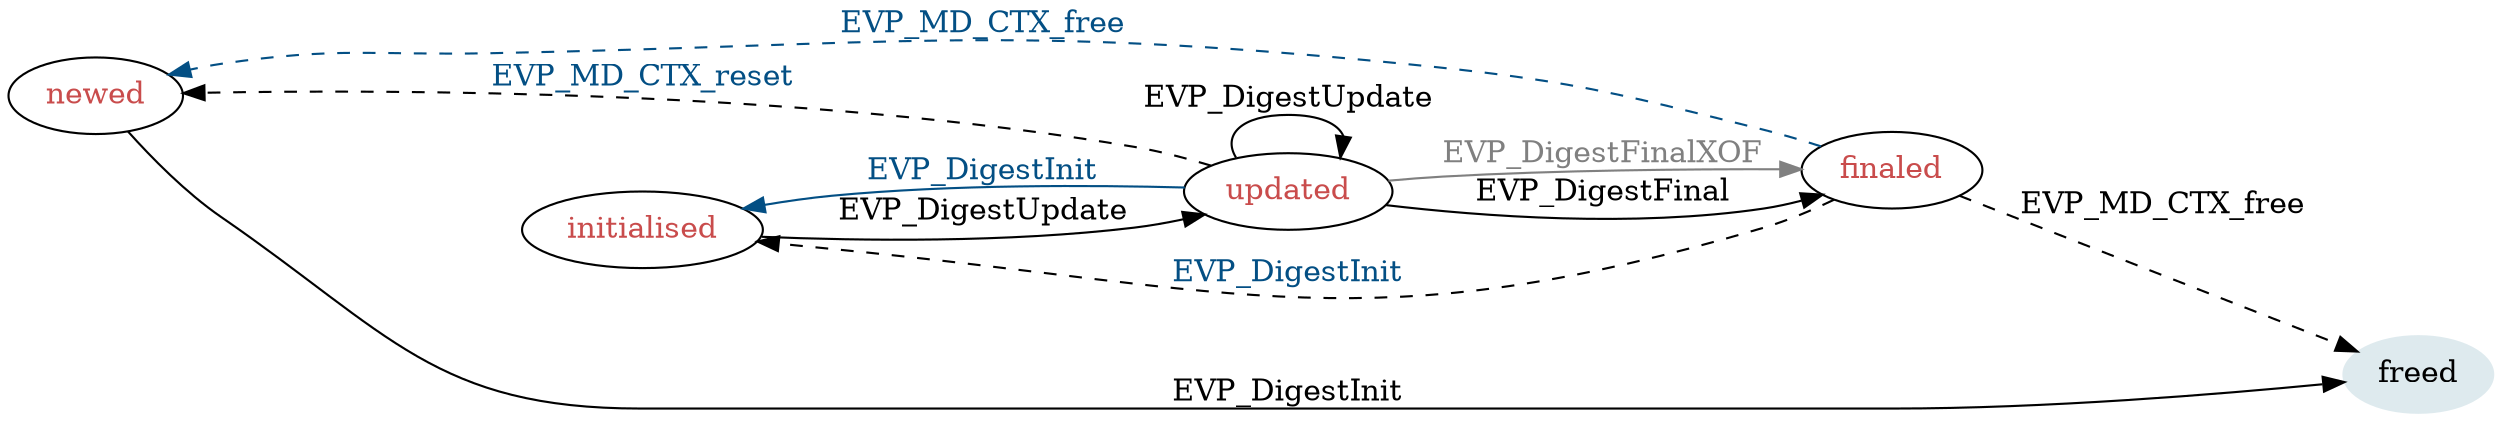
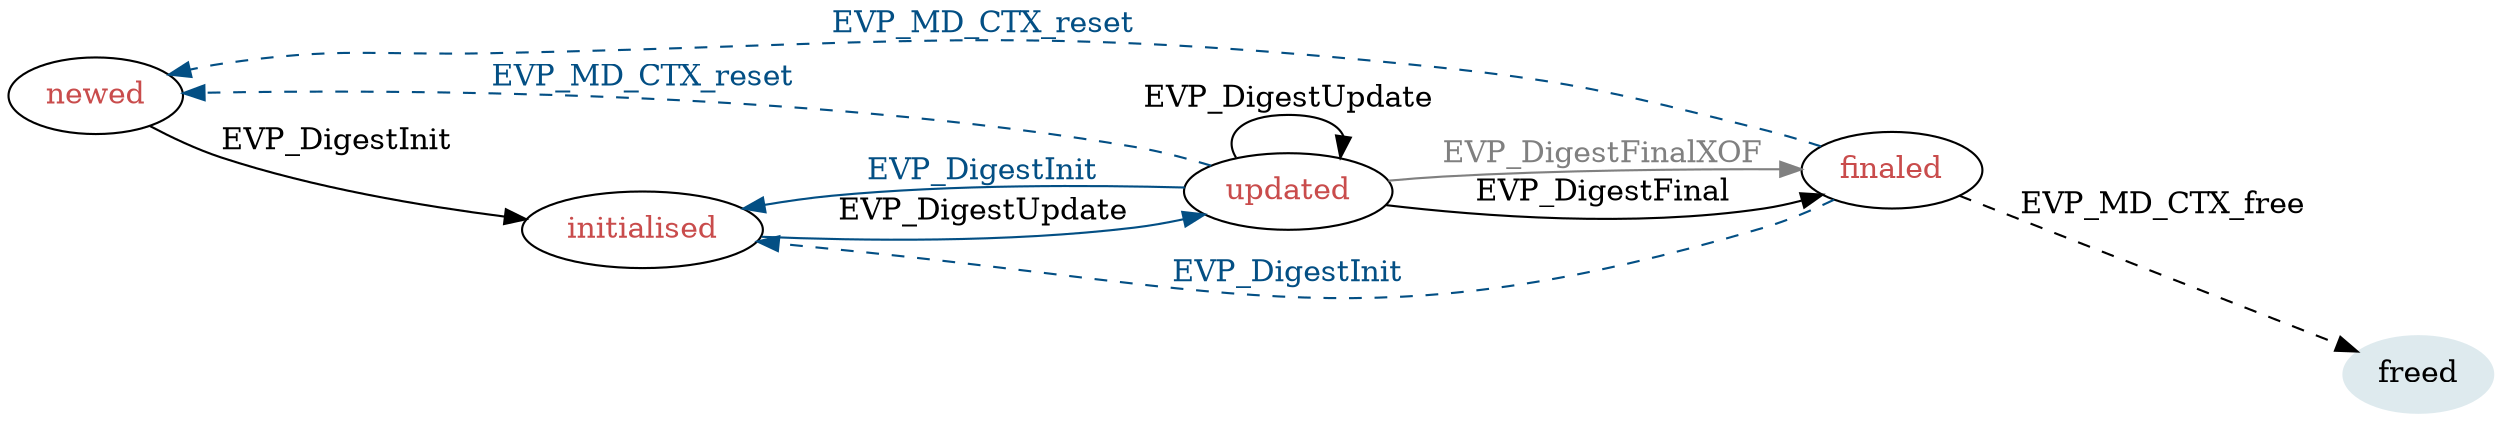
(983, 24) -> (983, 24)
(710, 102) -> (710, 102)
(973, 239) -> (973, 239)
(1311, 297) -> (1311, 297)
(1182, 409) -> (324, 185)
